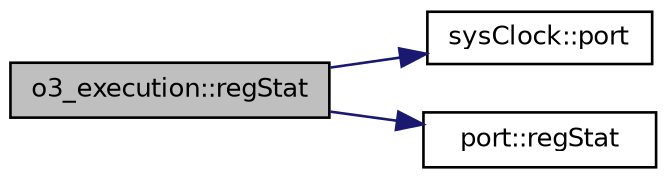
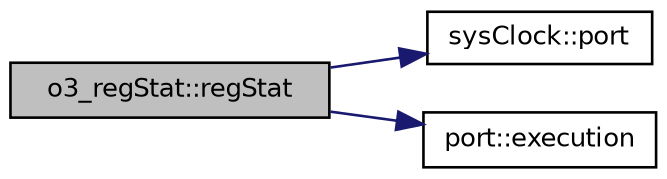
(170, 90) -> (170, 90)
(540, 140) -> (540, 140)
